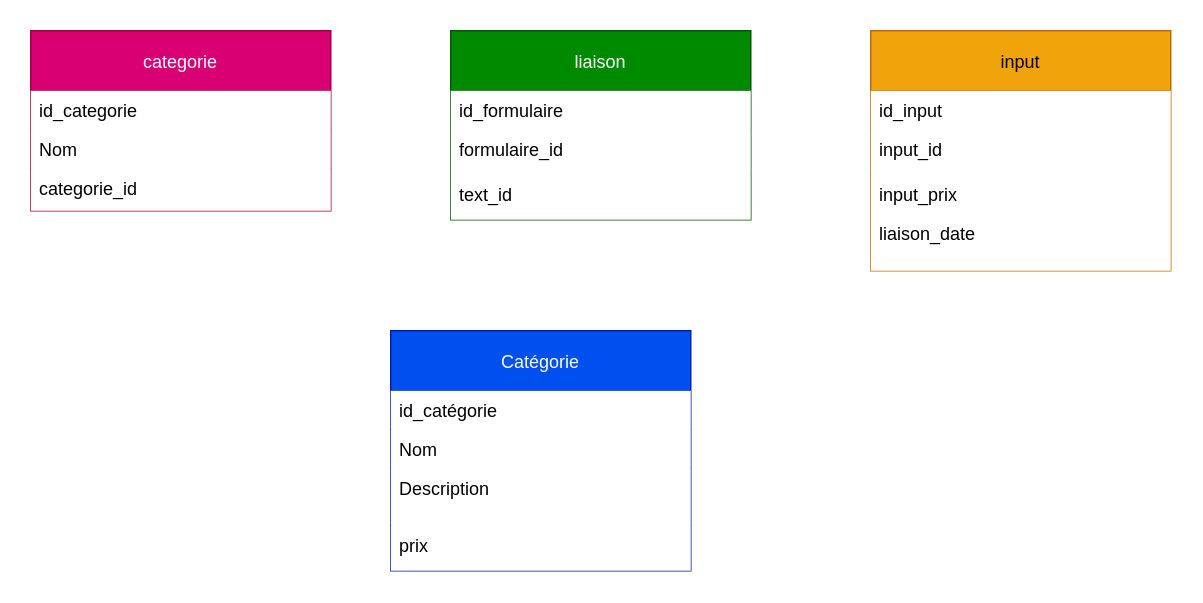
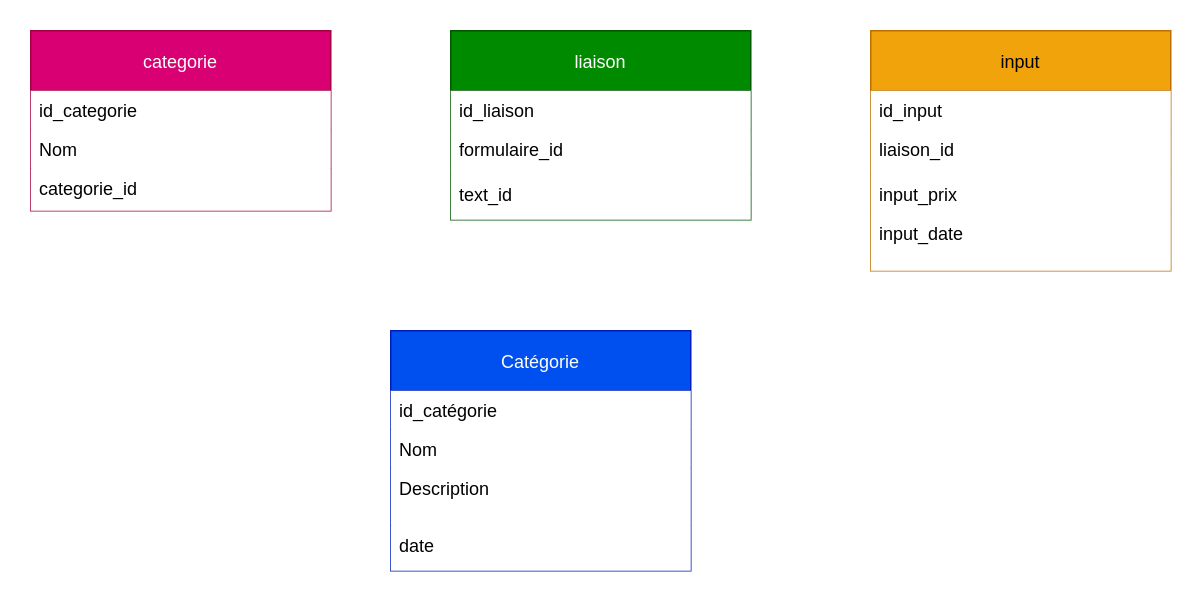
(518, 111) -> (500, 111)
(915, 150) -> (920, 150)
(932, 234) -> (927, 234)
(417, 546) -> (419, 546)
